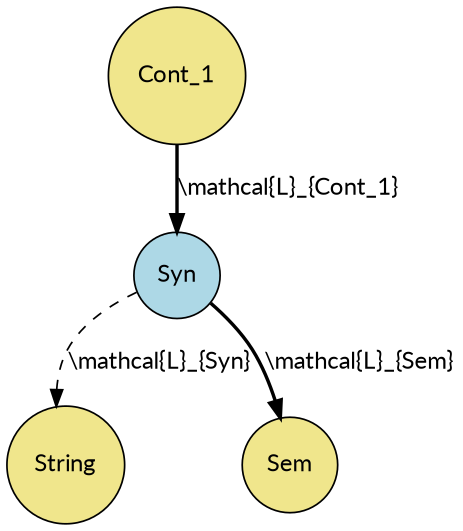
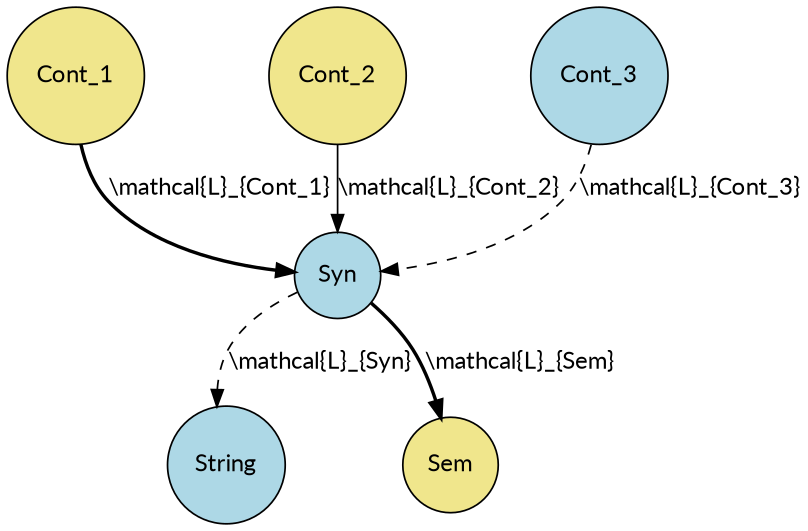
none -> (338, 76)
none -> (599, 76)
(66, 465) -> (226, 465)
